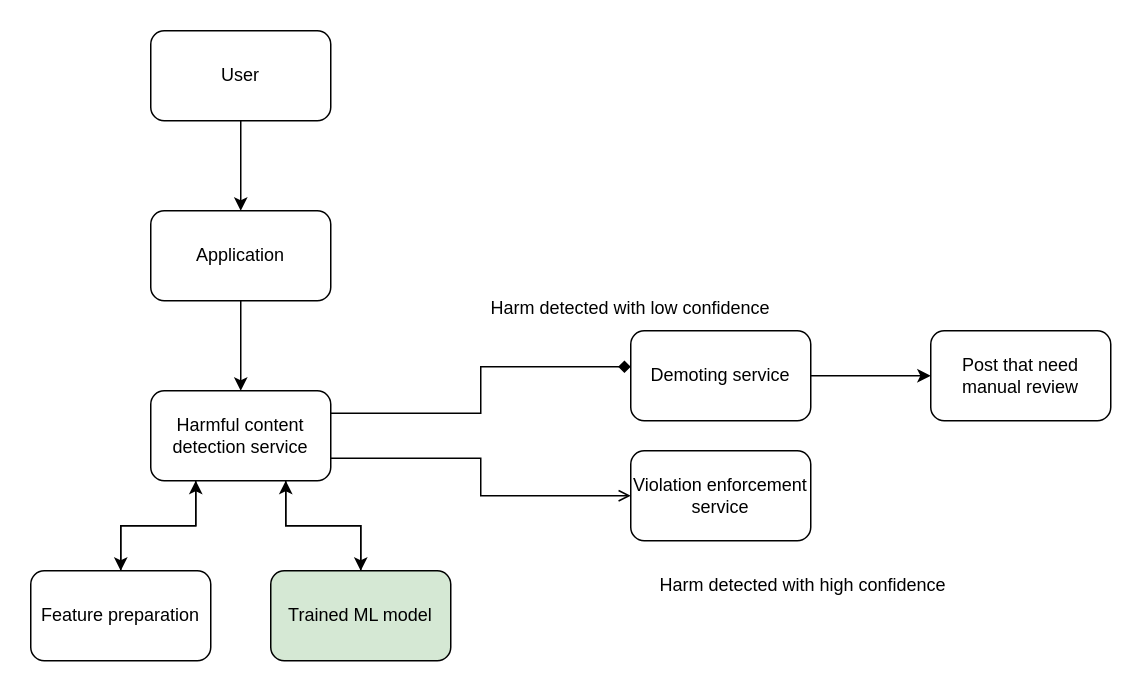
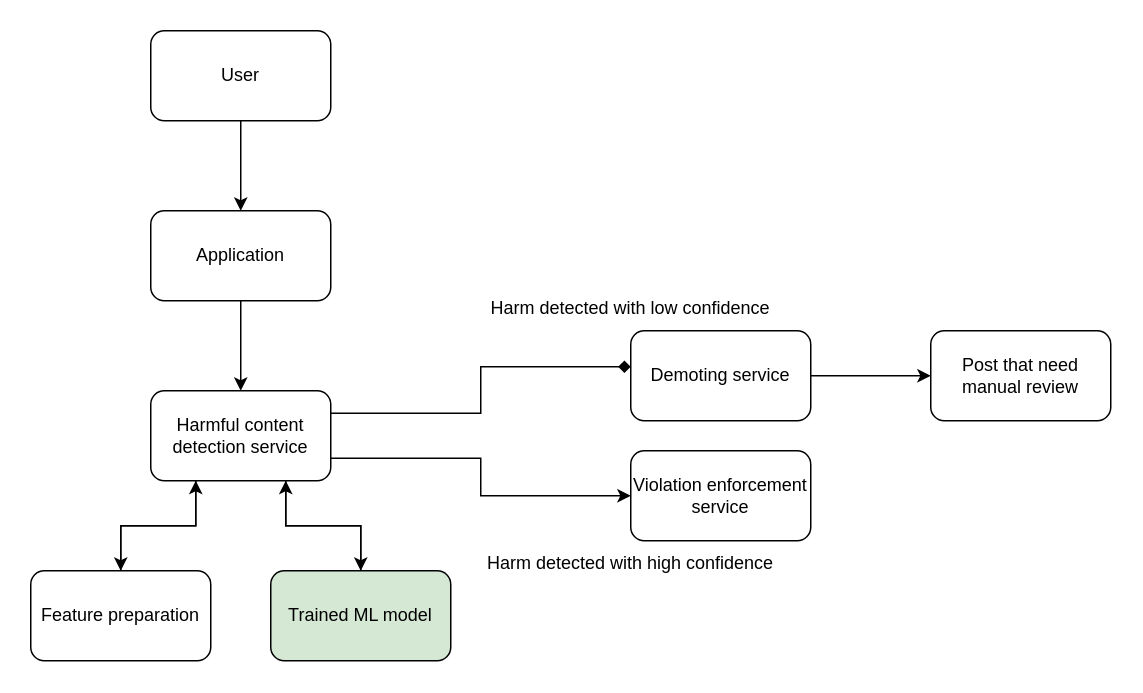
(621, 496) -> (619, 496)
(803, 586) -> (631, 563)
